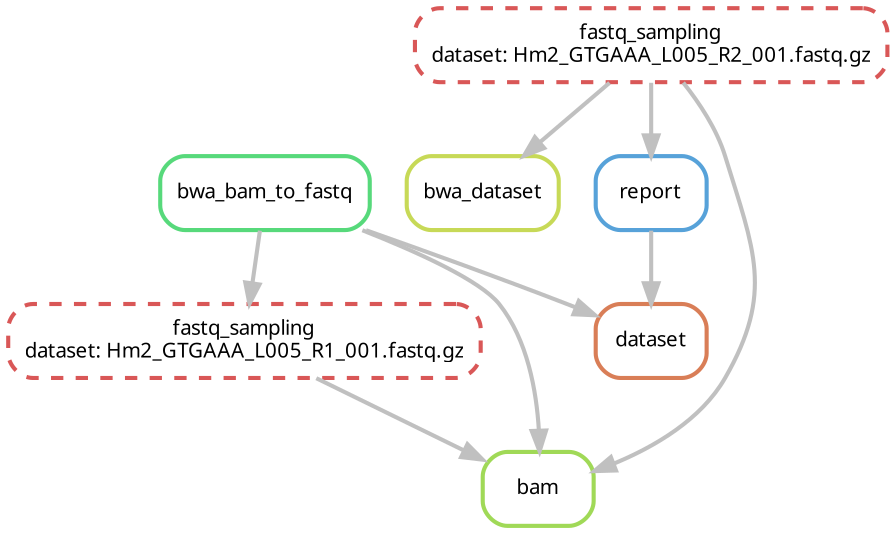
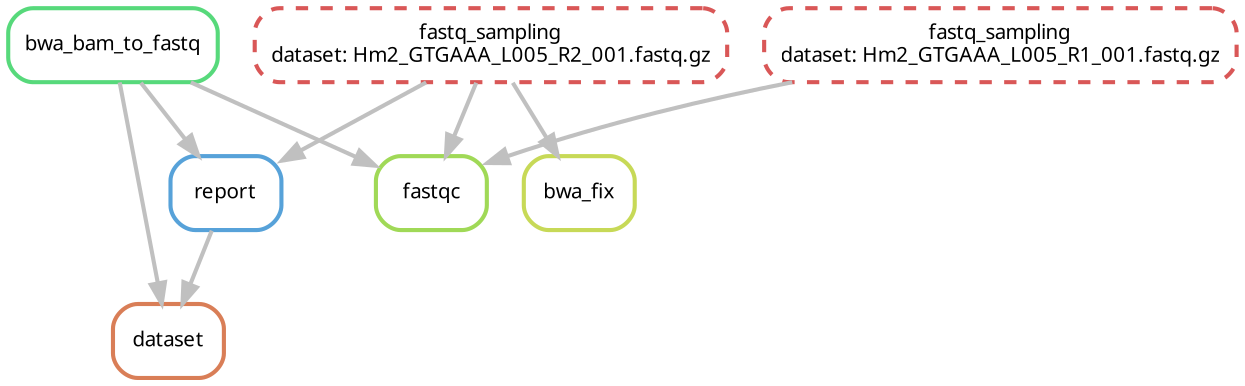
(483, 193) -> (579, 193)
(256, 257) -> (163, 111)
(538, 489) -> (431, 193)
